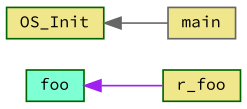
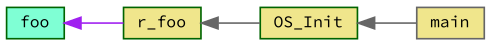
none -> (239, 23)
